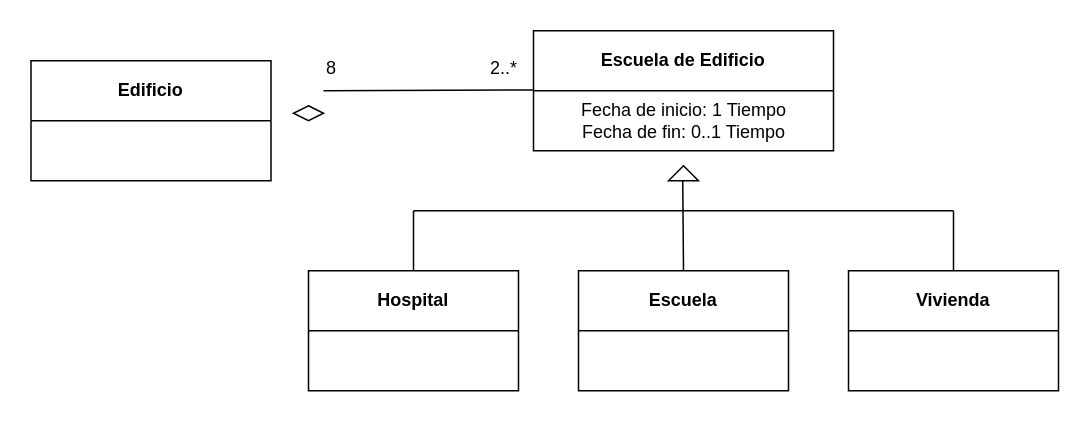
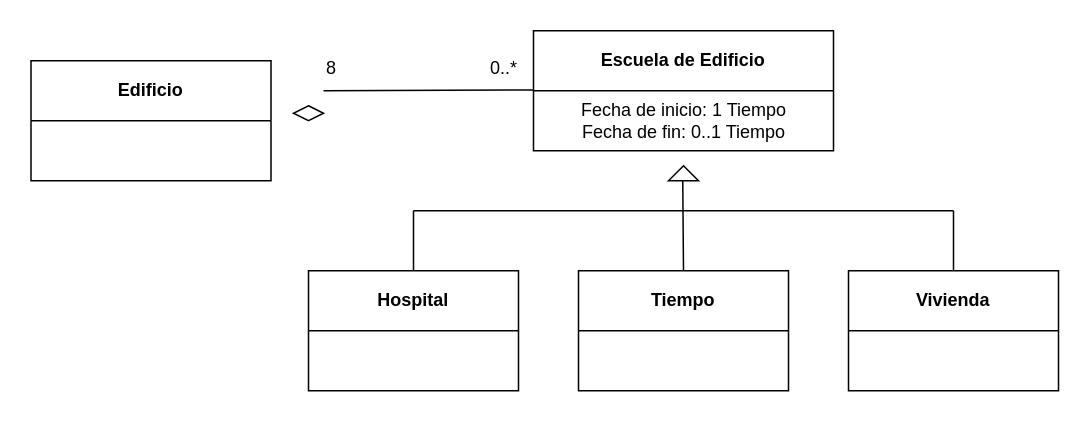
(504, 68) -> (504, 68)
(683, 301) -> (683, 301)
